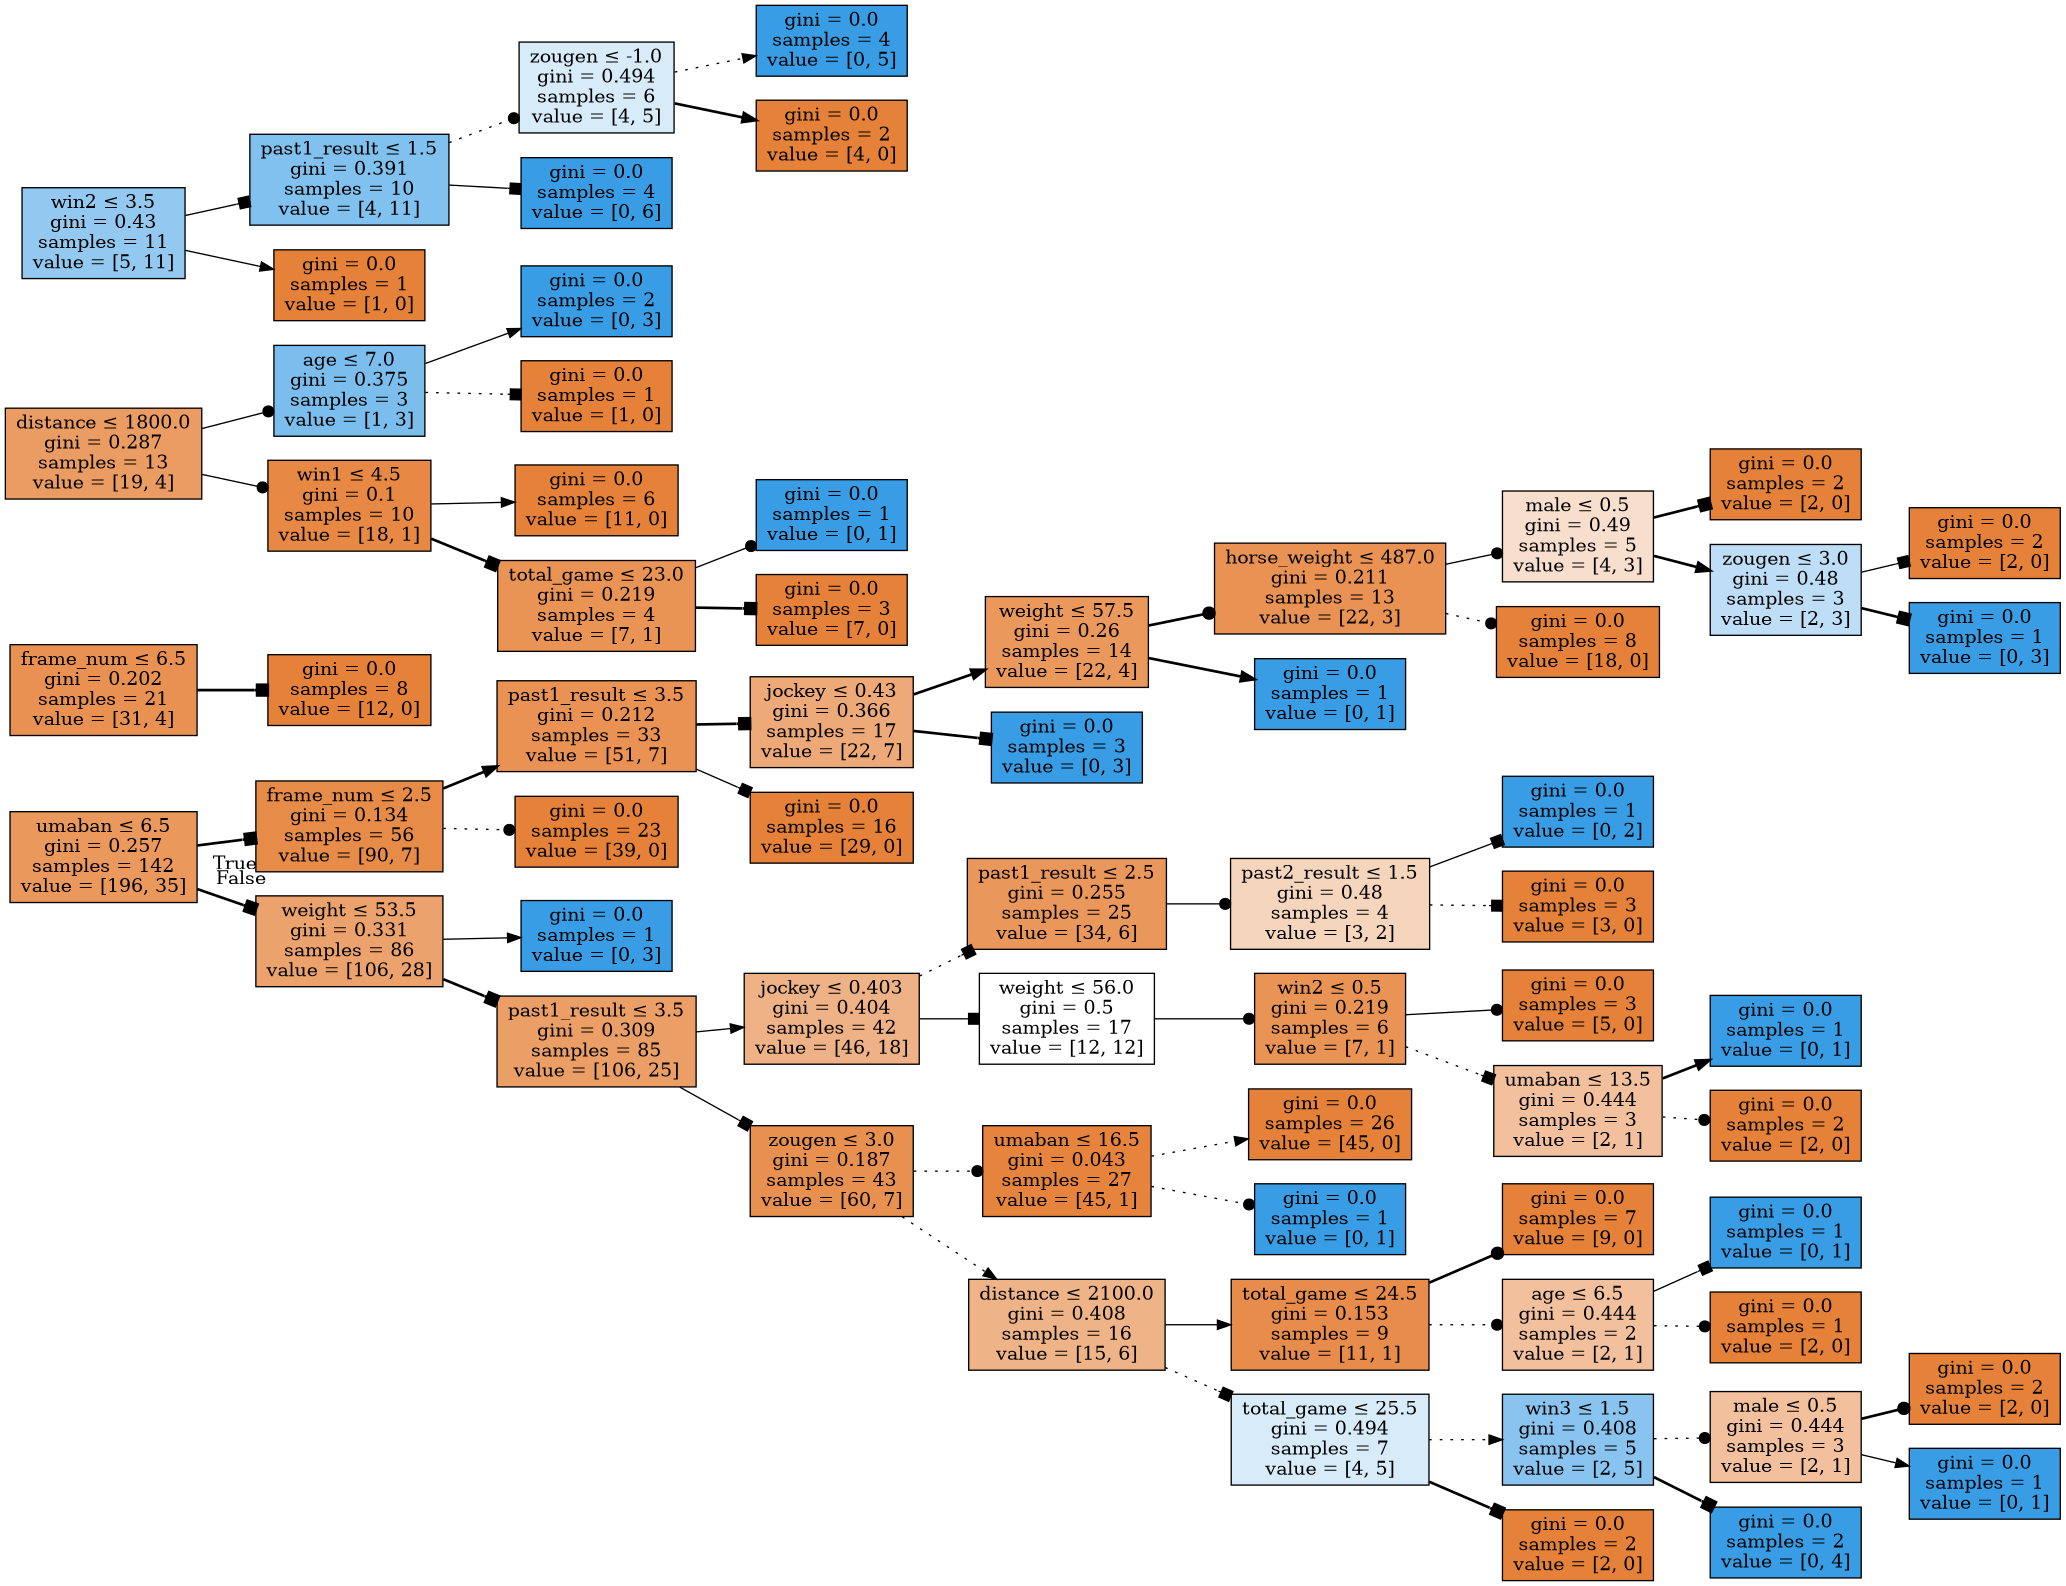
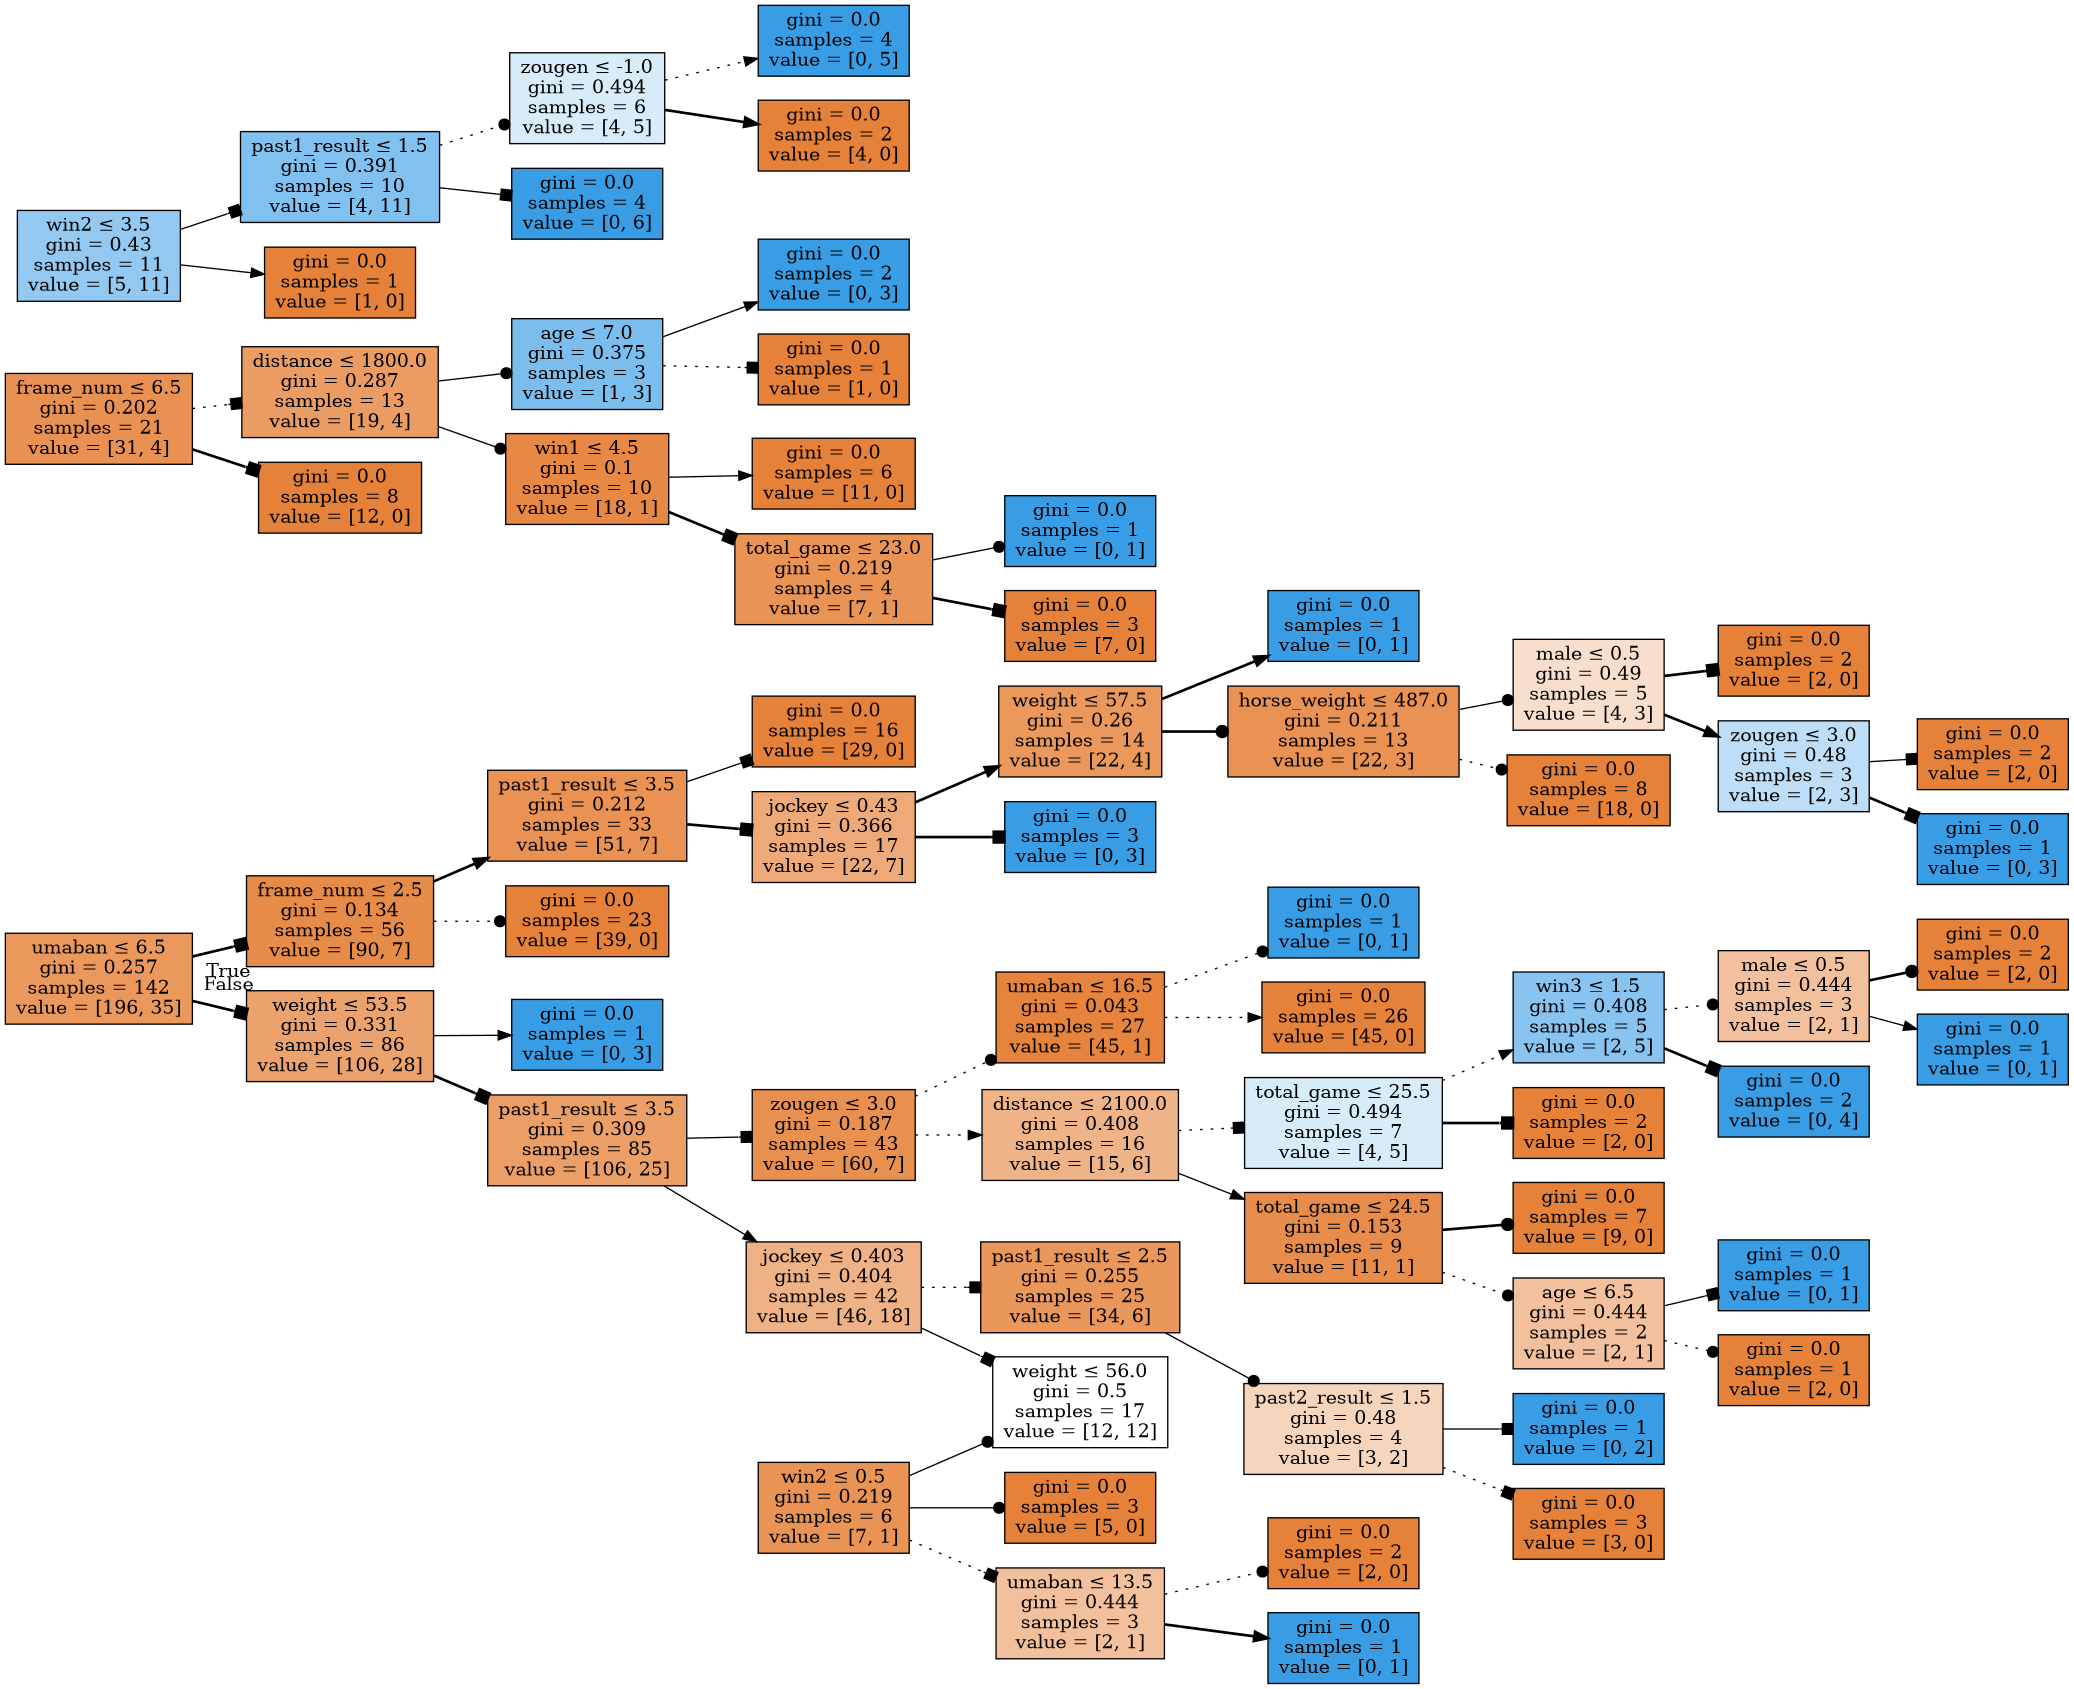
none -> (210, 407)
(1199, 1019) -> (946, 1460)
